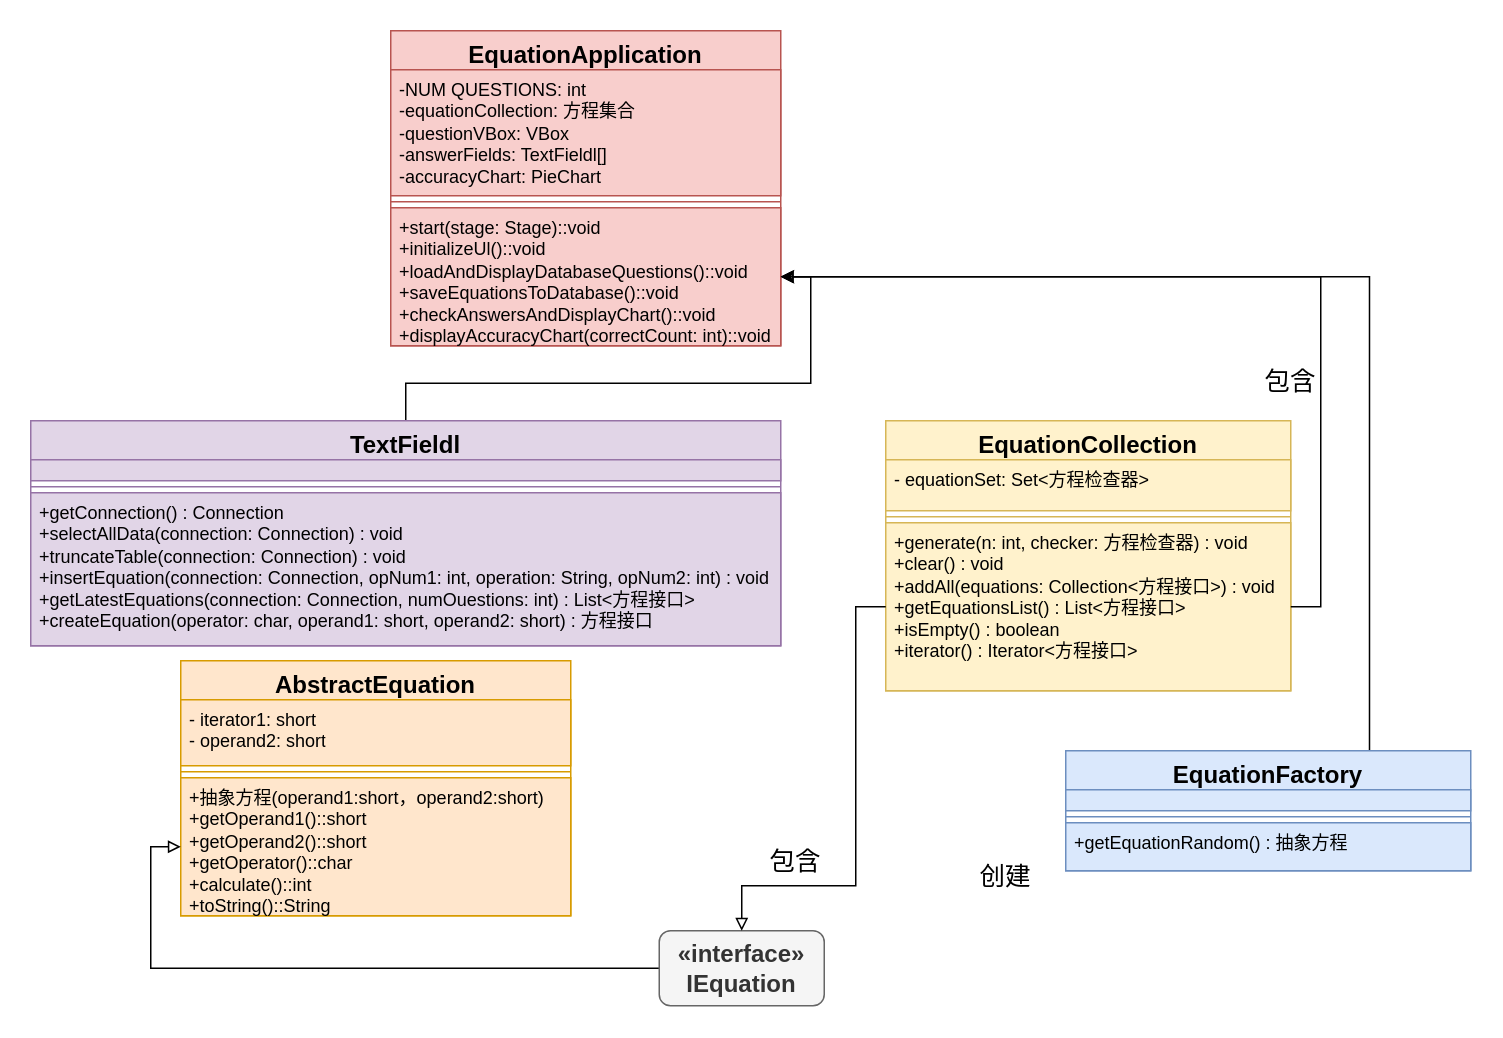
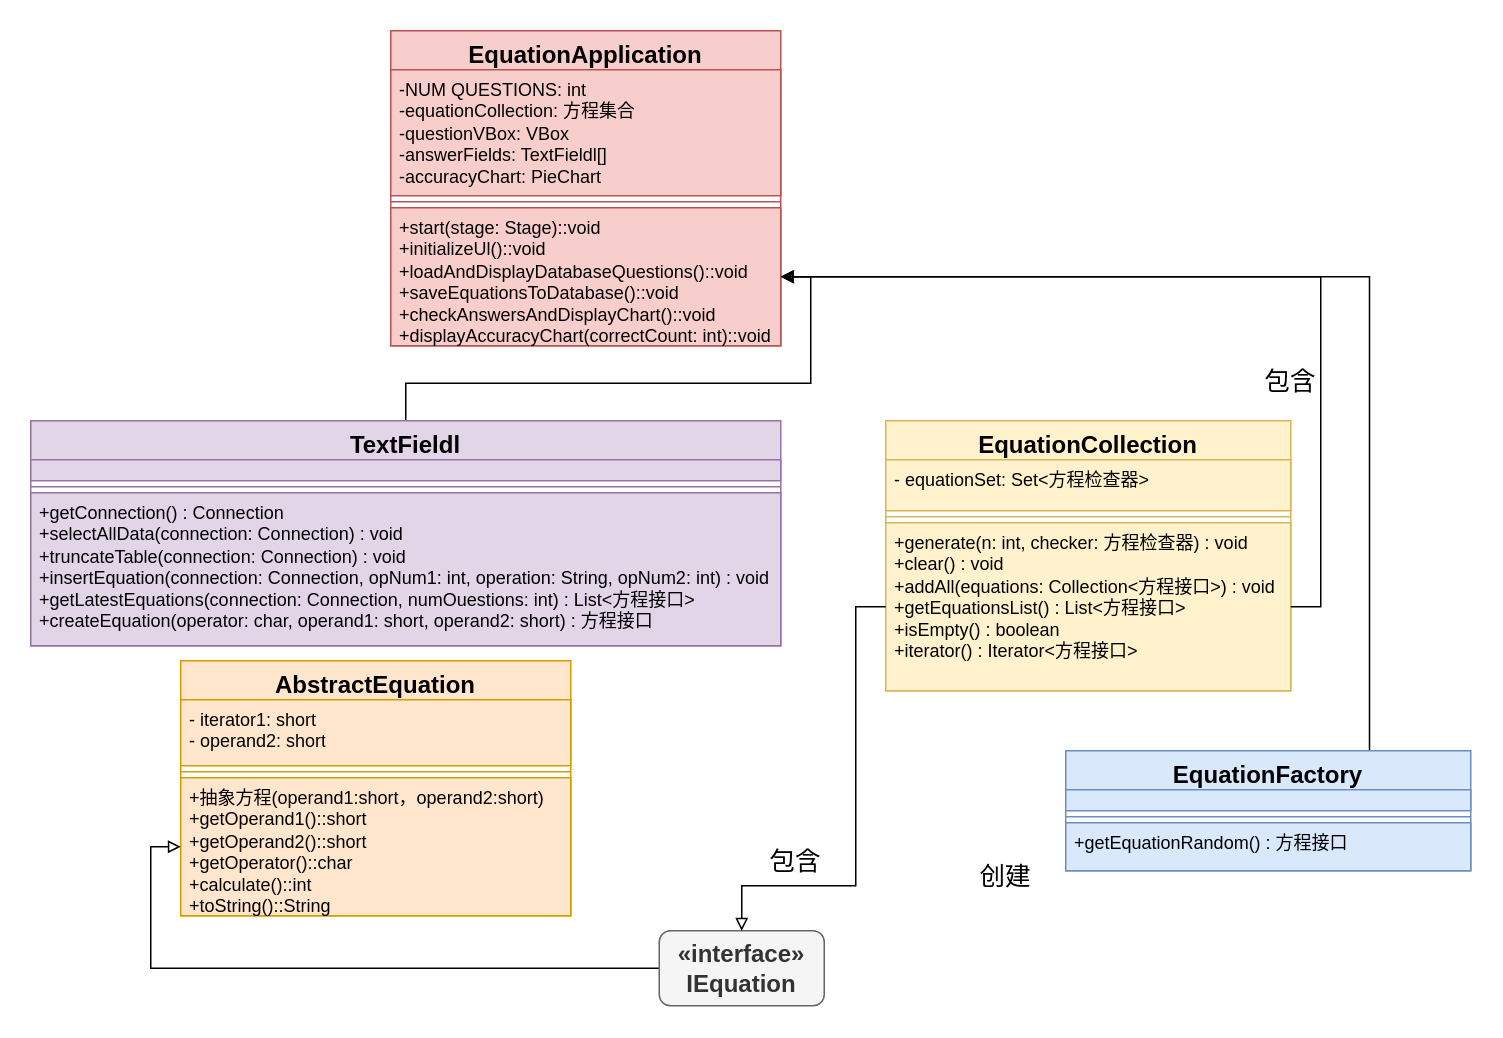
(1217, 844) -> (1217, 844)
